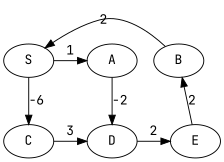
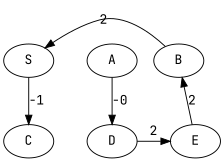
(66, 61) -> none
(37, 101) -> (37, 101)
(120, 101) -> (120, 101)
(66, 141) -> none
